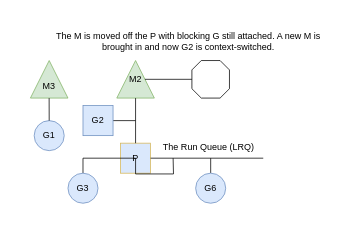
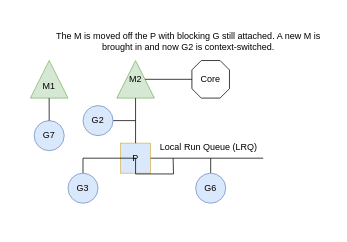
none -> (210, 79)
(49, 87) -> (49, 87)
(98, 120) -> (98, 120)
(49, 135) -> (49, 135)
(209, 147) -> (209, 147)
